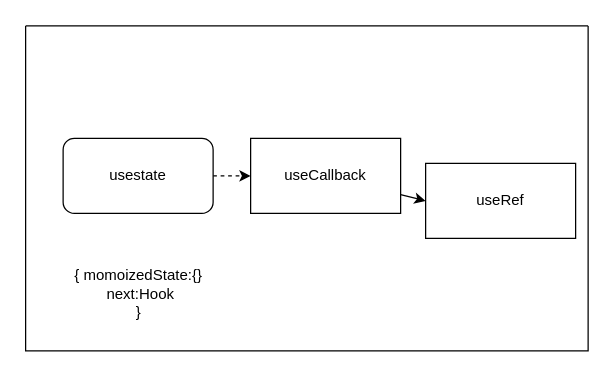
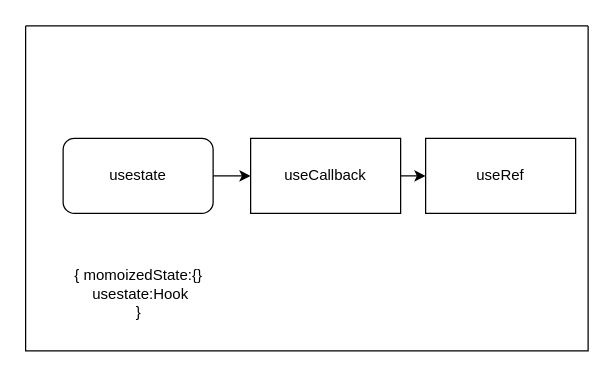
(228, 176) -> (228, 176)
(501, 201) -> (501, 176)
(139, 276) -> (139, 276)
